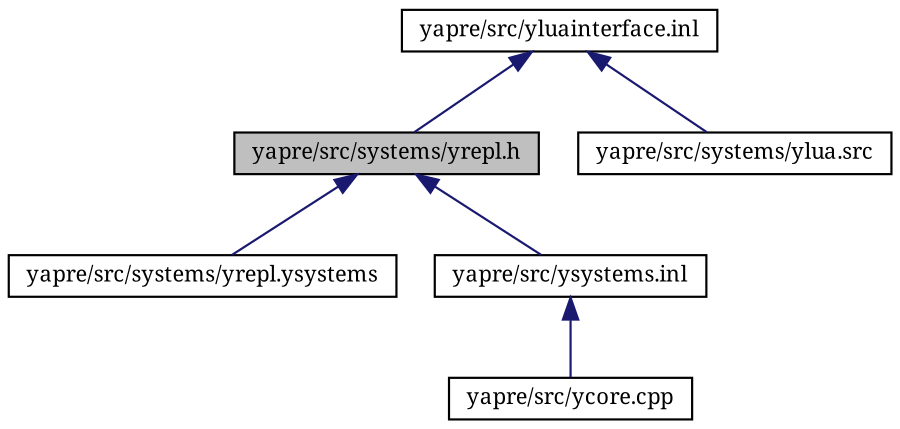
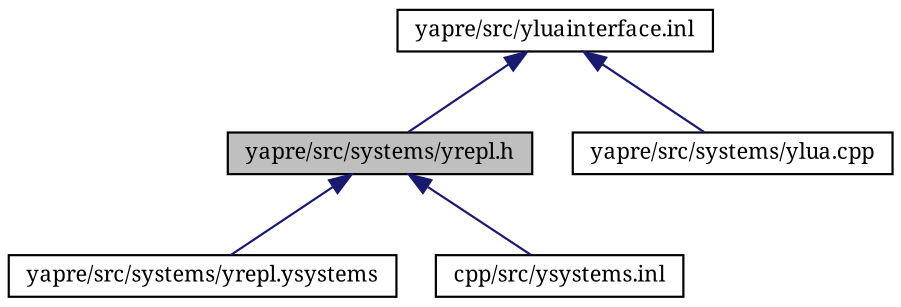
(735, 153) -> (733, 153)
(571, 276) -> (560, 276)
(571, 399) -> none
